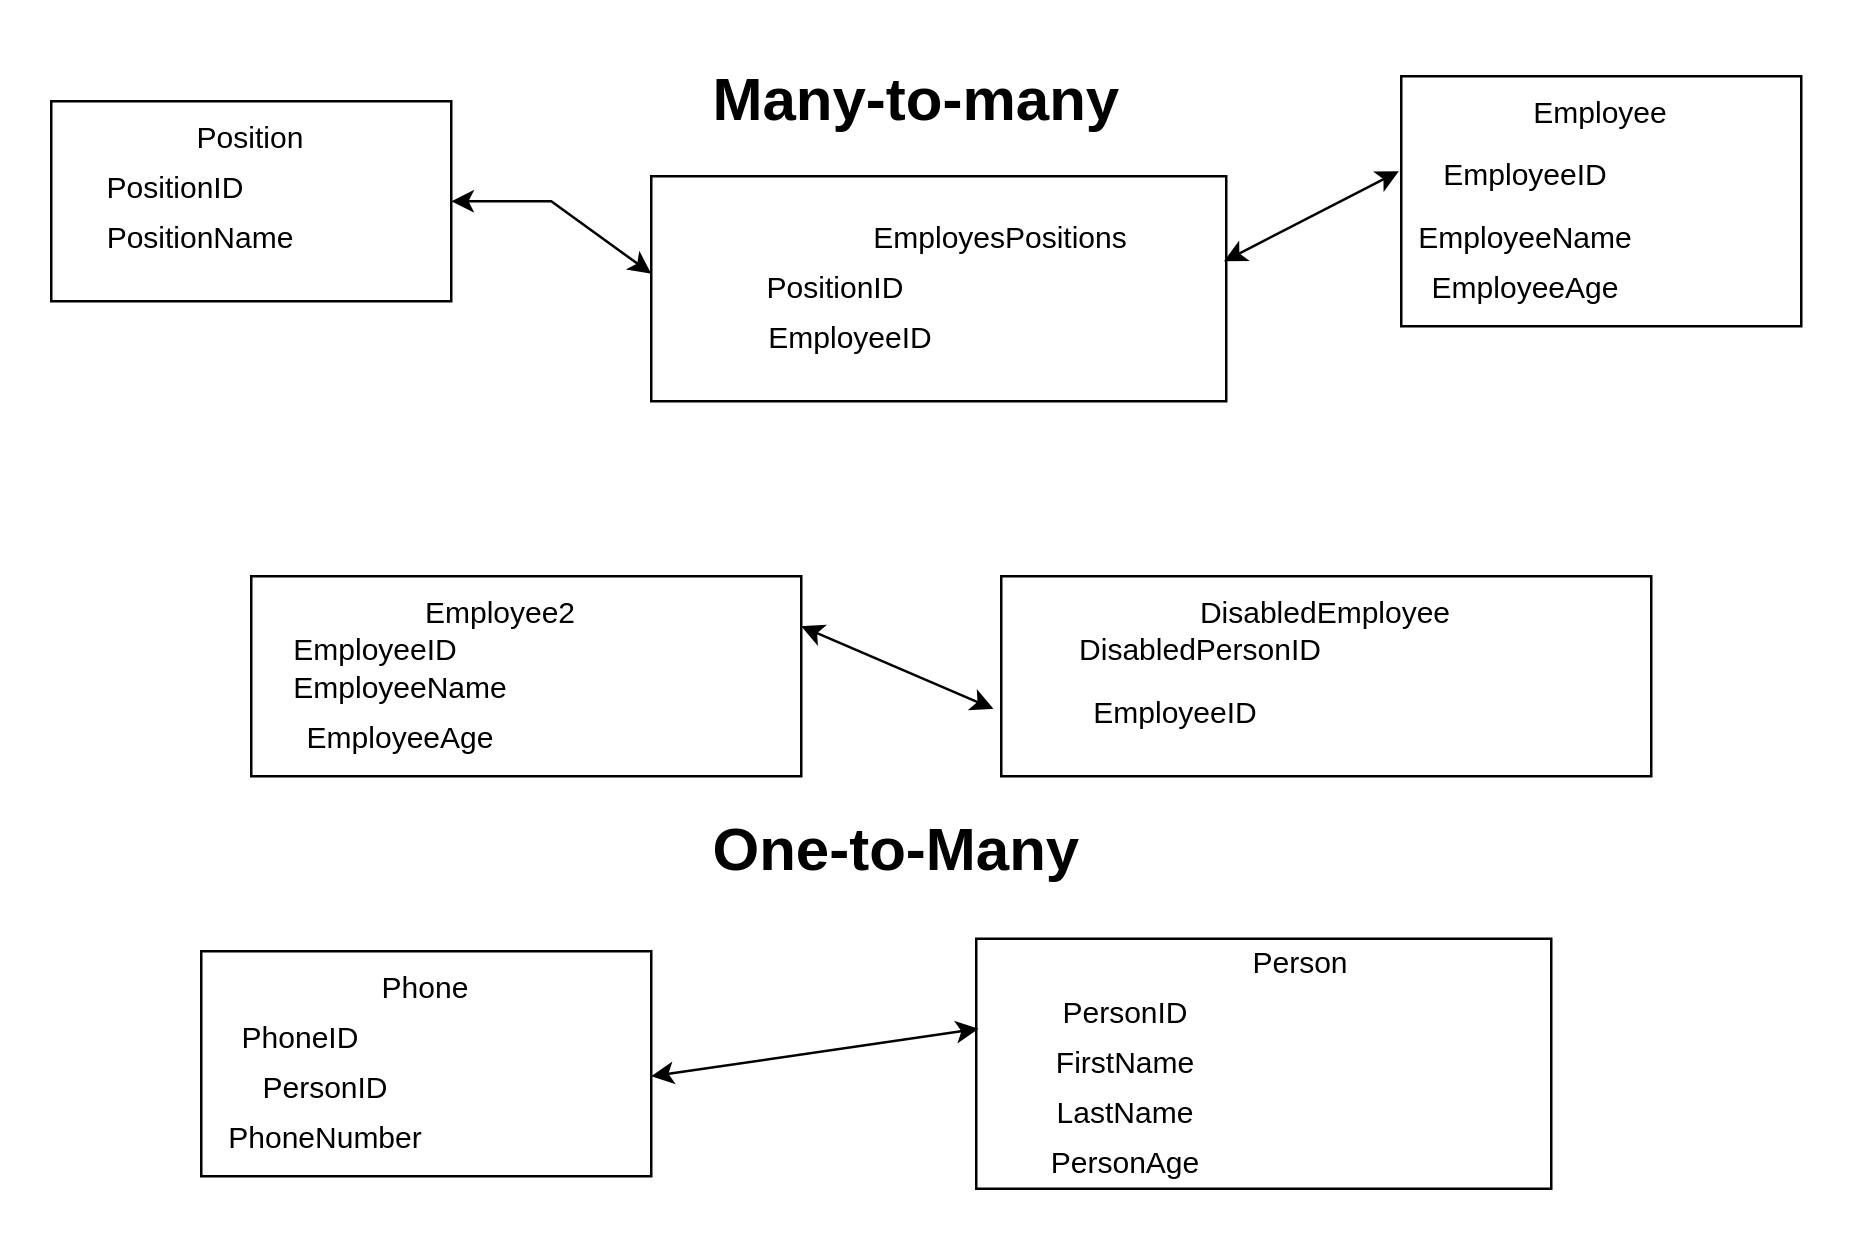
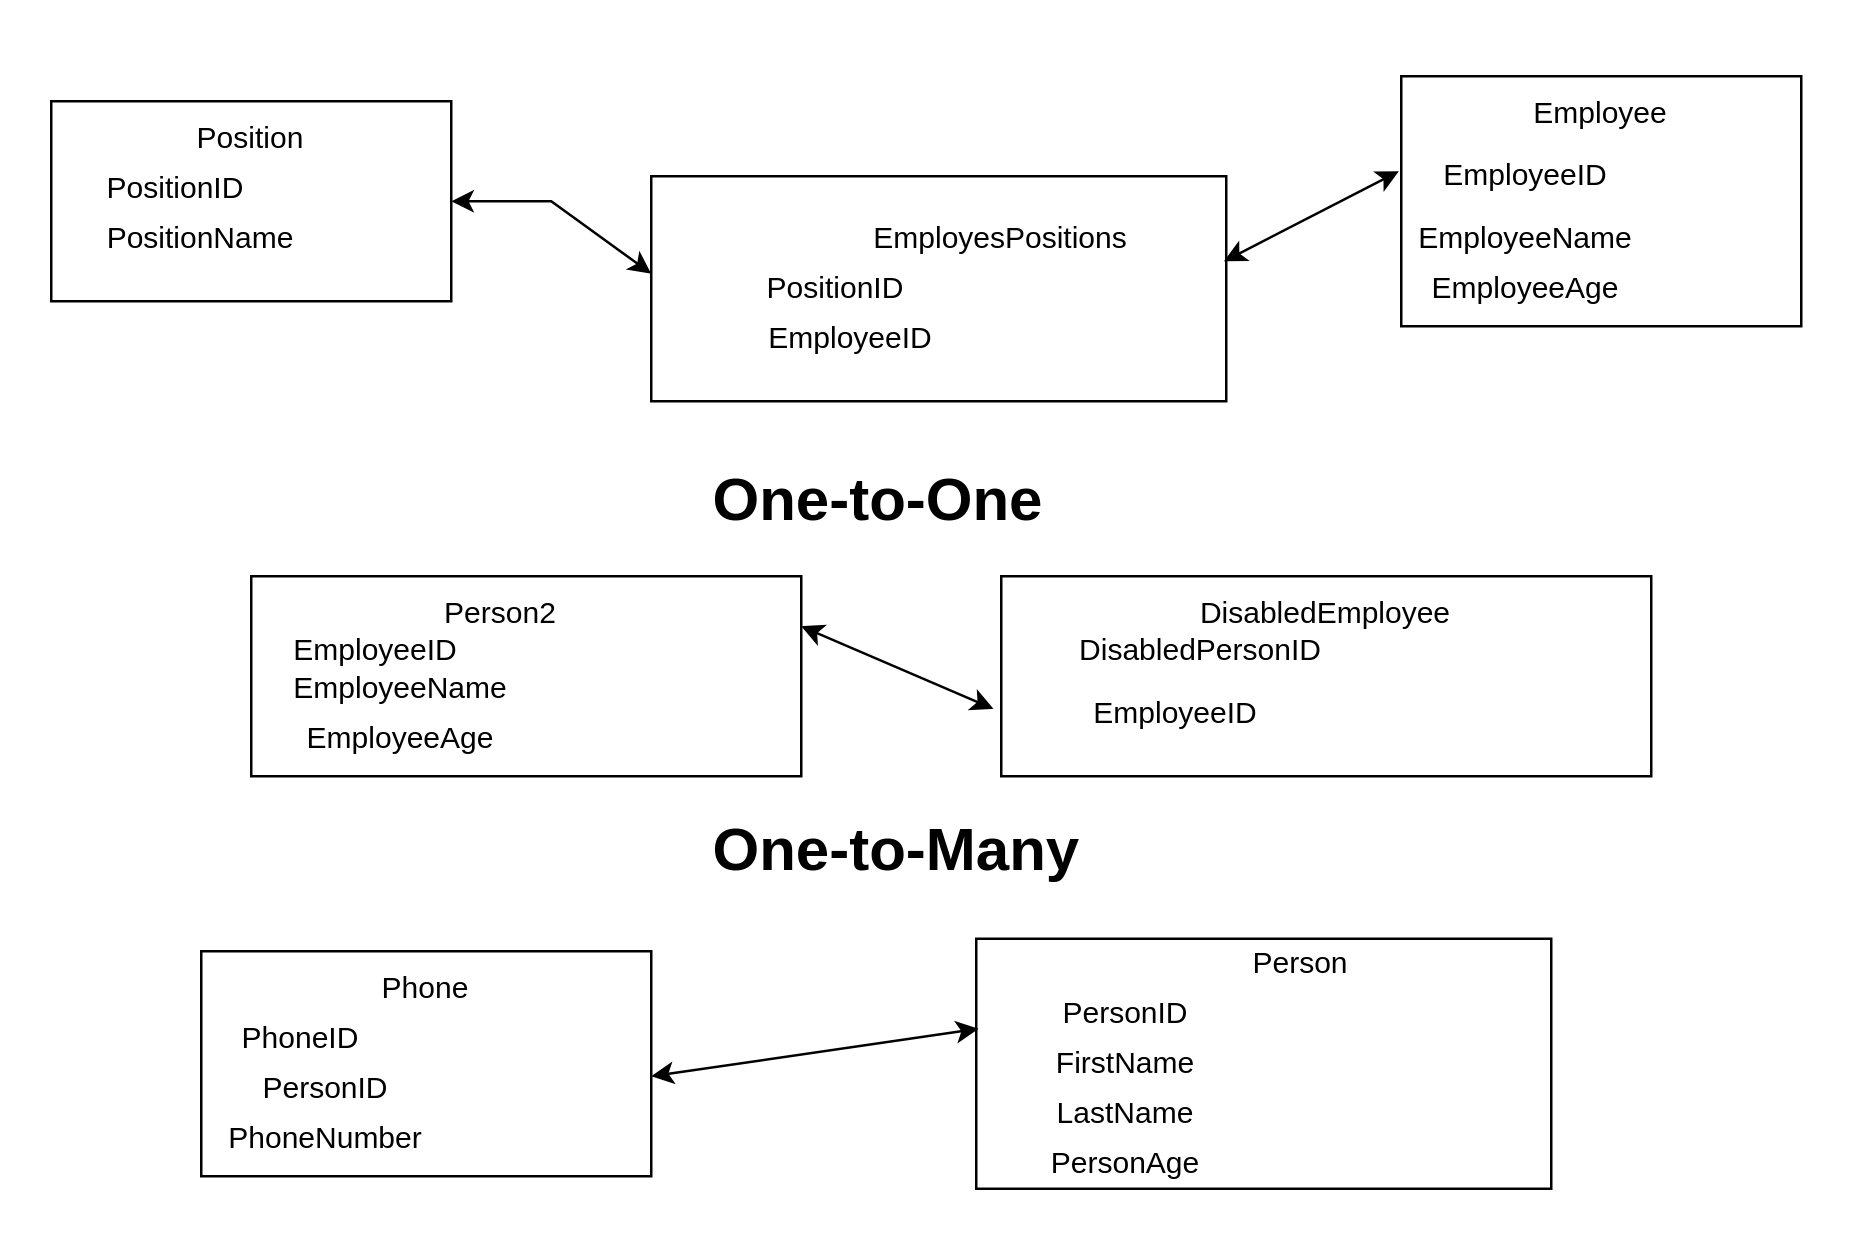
(939, 101) -> none
none -> (939, 501)
(501, 614) -> (501, 614)
